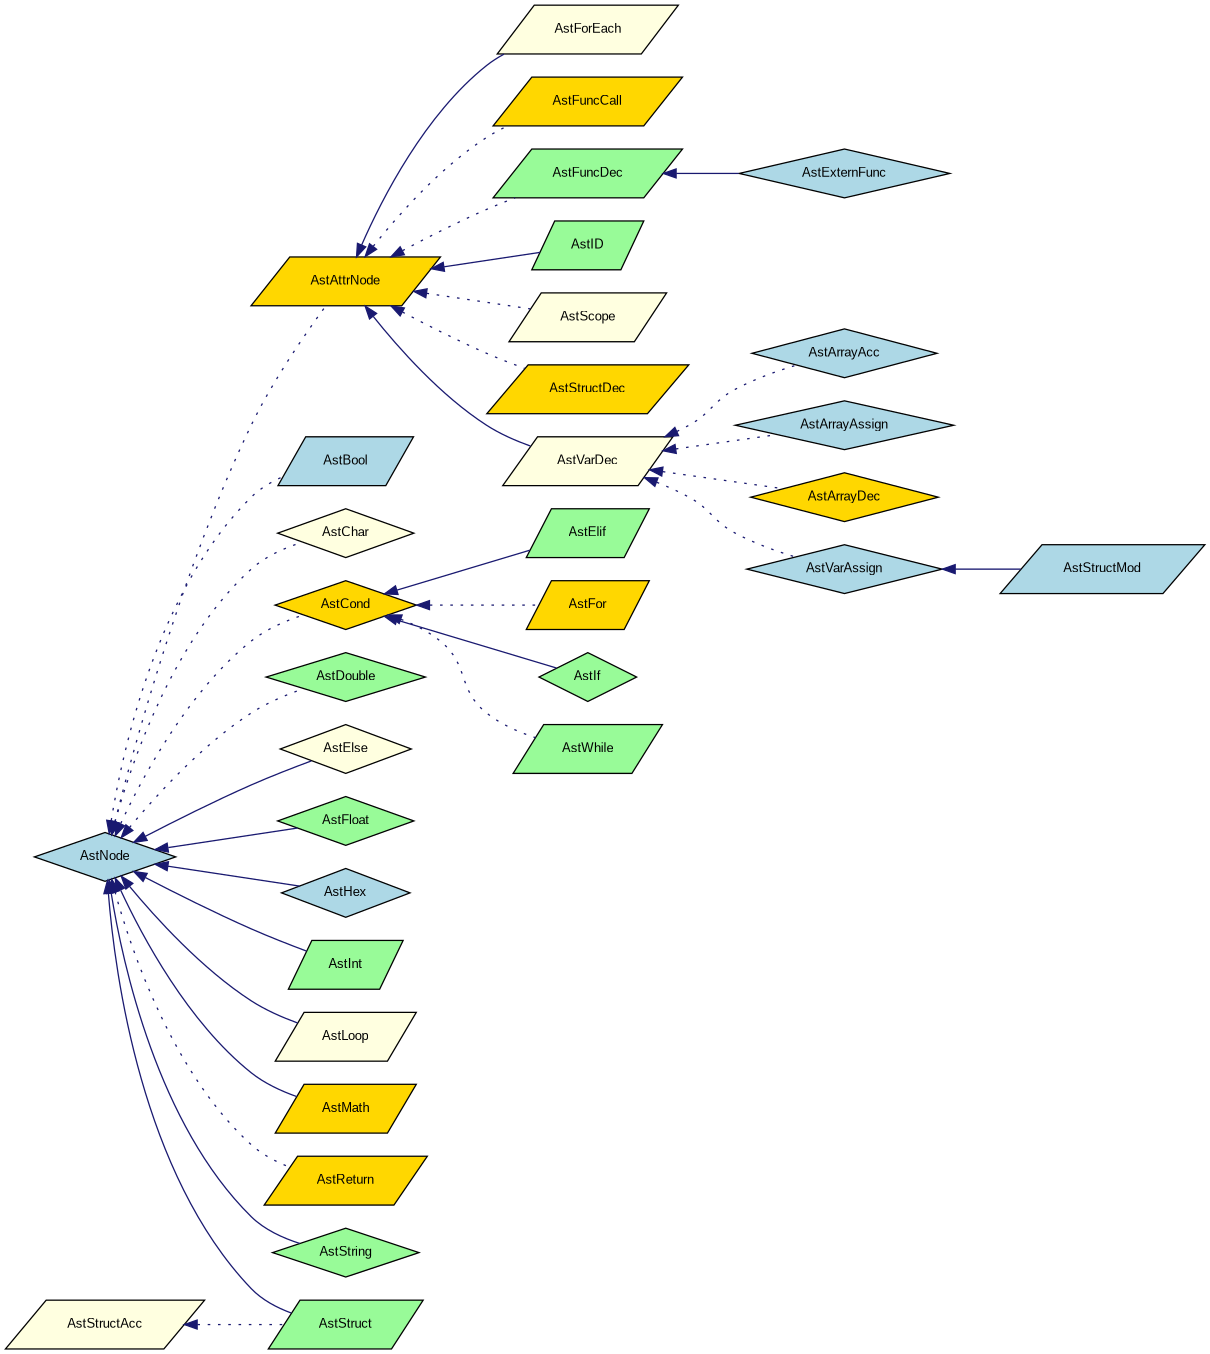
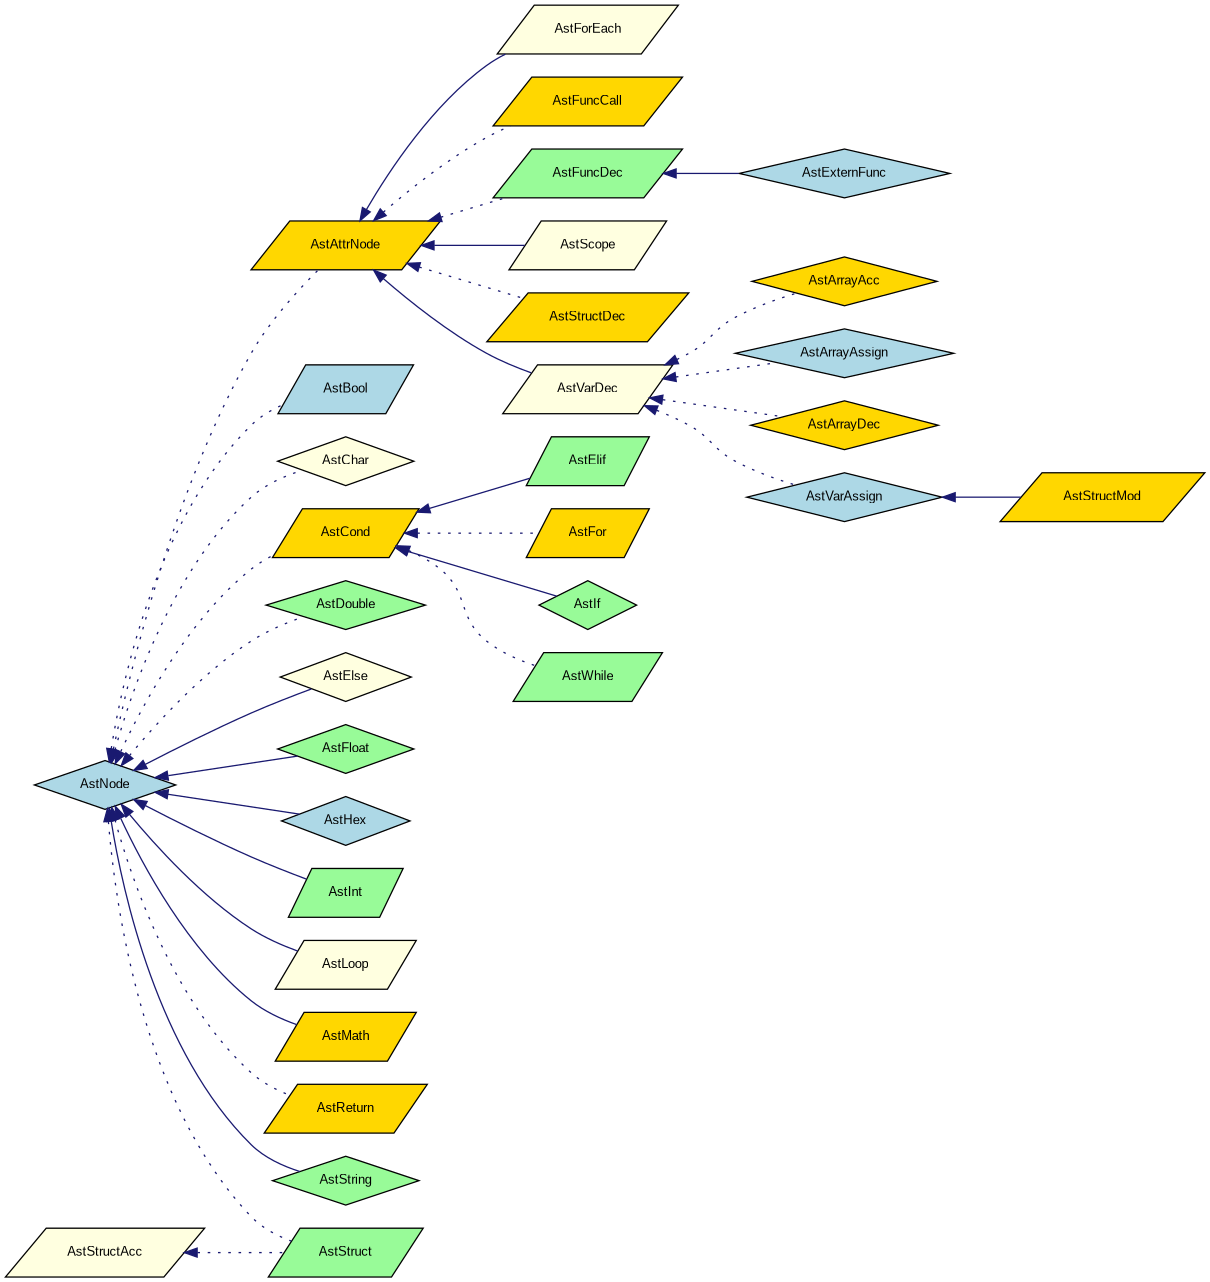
(588, 245) -> none
(478, 301) -> (480, 245)
(844, 353) -> (844, 281)
(1102, 569) -> (1102, 497)
(346, 605) -> (346, 533)
(157, 1125) -> (157, 1053)
